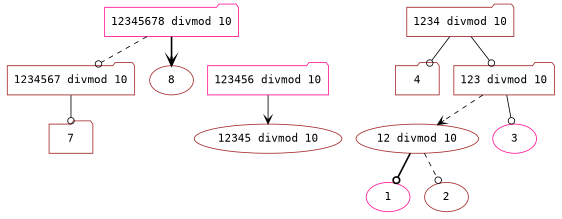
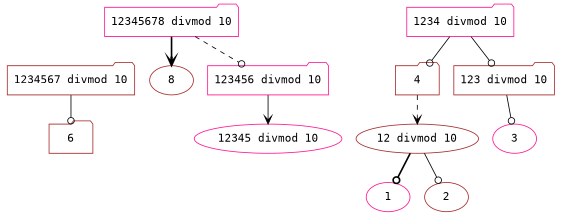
(460, 22) -> (460, 22)
(124, 49) -> (217, 49)
(464, 108) -> (417, 106)
(71, 139) -> (71, 139)
(268, 139) -> (268, 139)
(431, 165) -> (431, 165)
